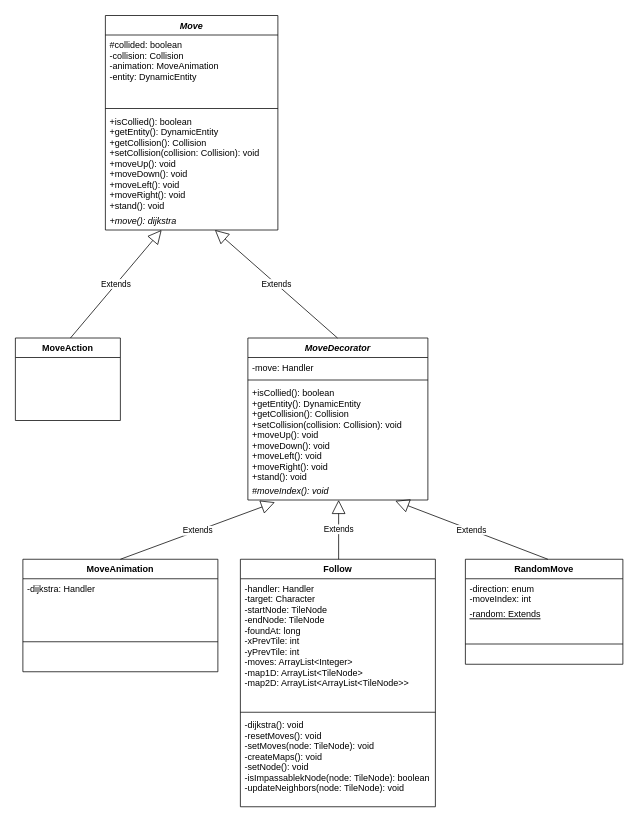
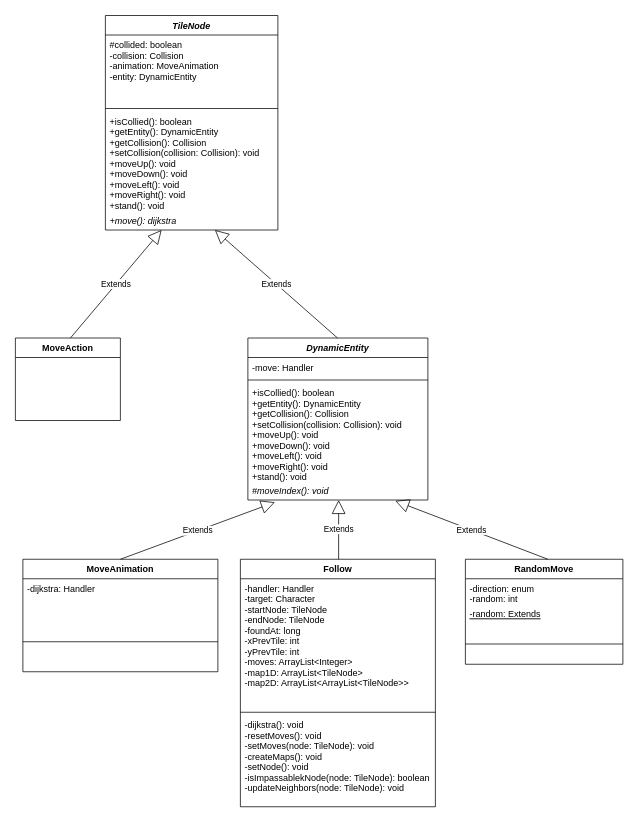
(191, 26) -> (191, 26)
(338, 348) -> (338, 348)
(505, 589) -> (505, 589)
